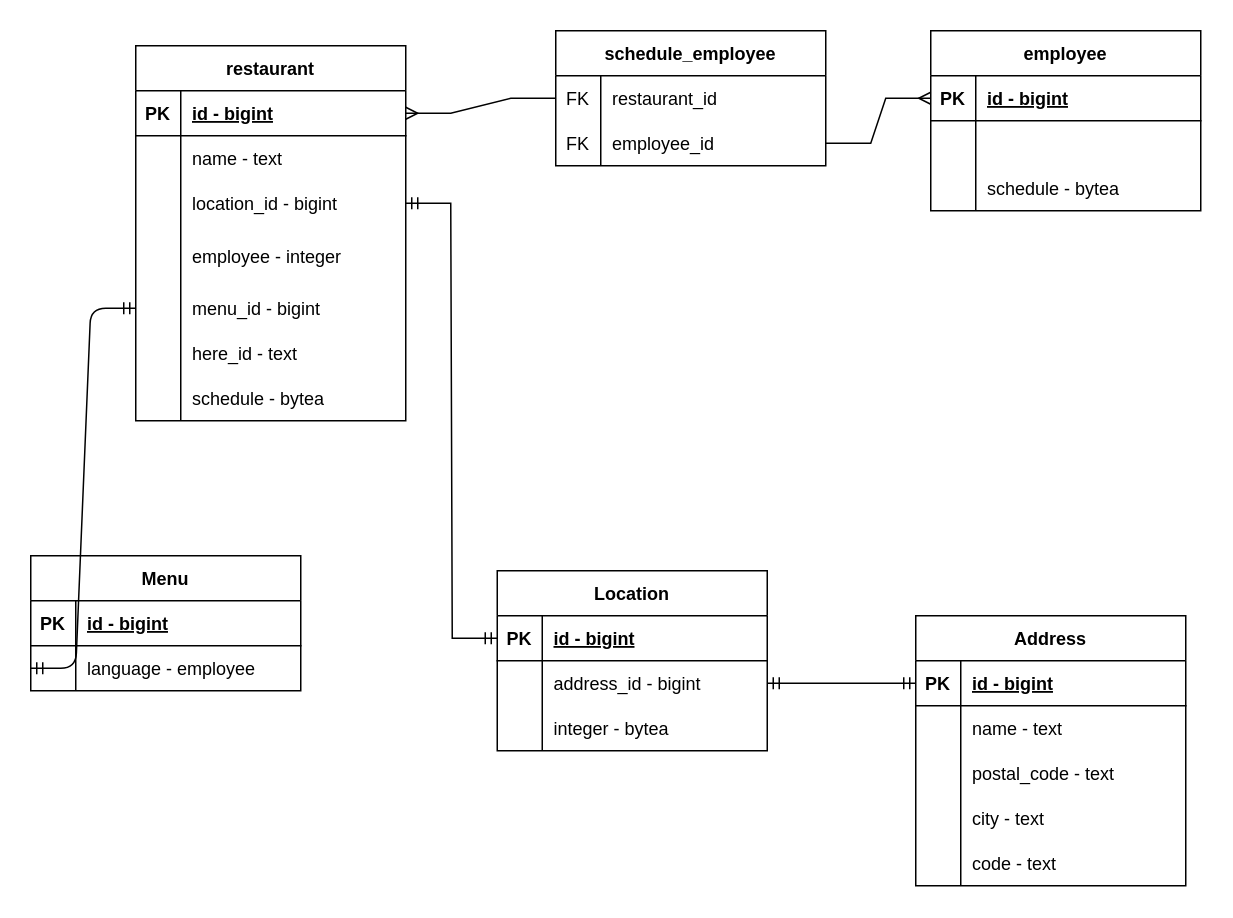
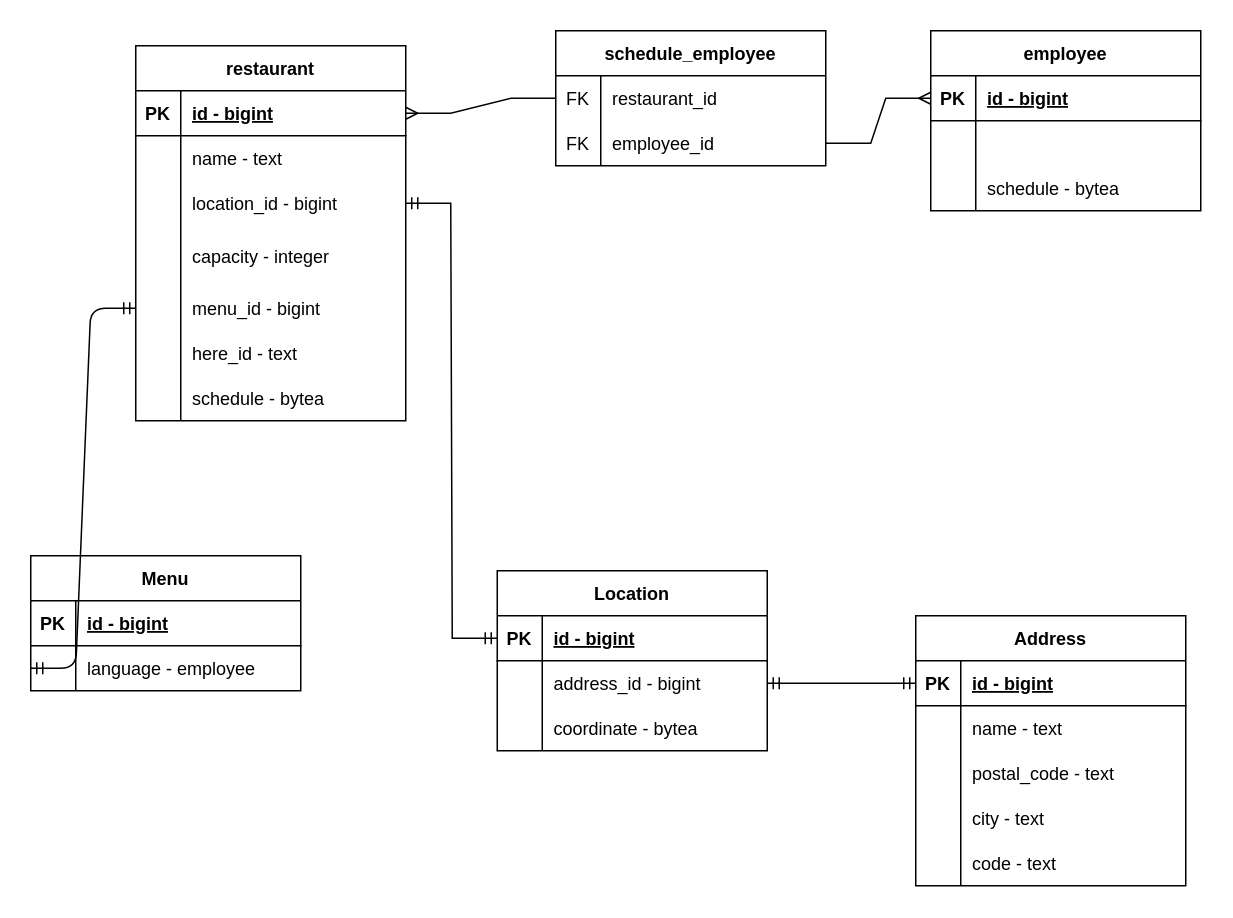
(273, 257) -> (273, 257)
(622, 729) -> (637, 729)
